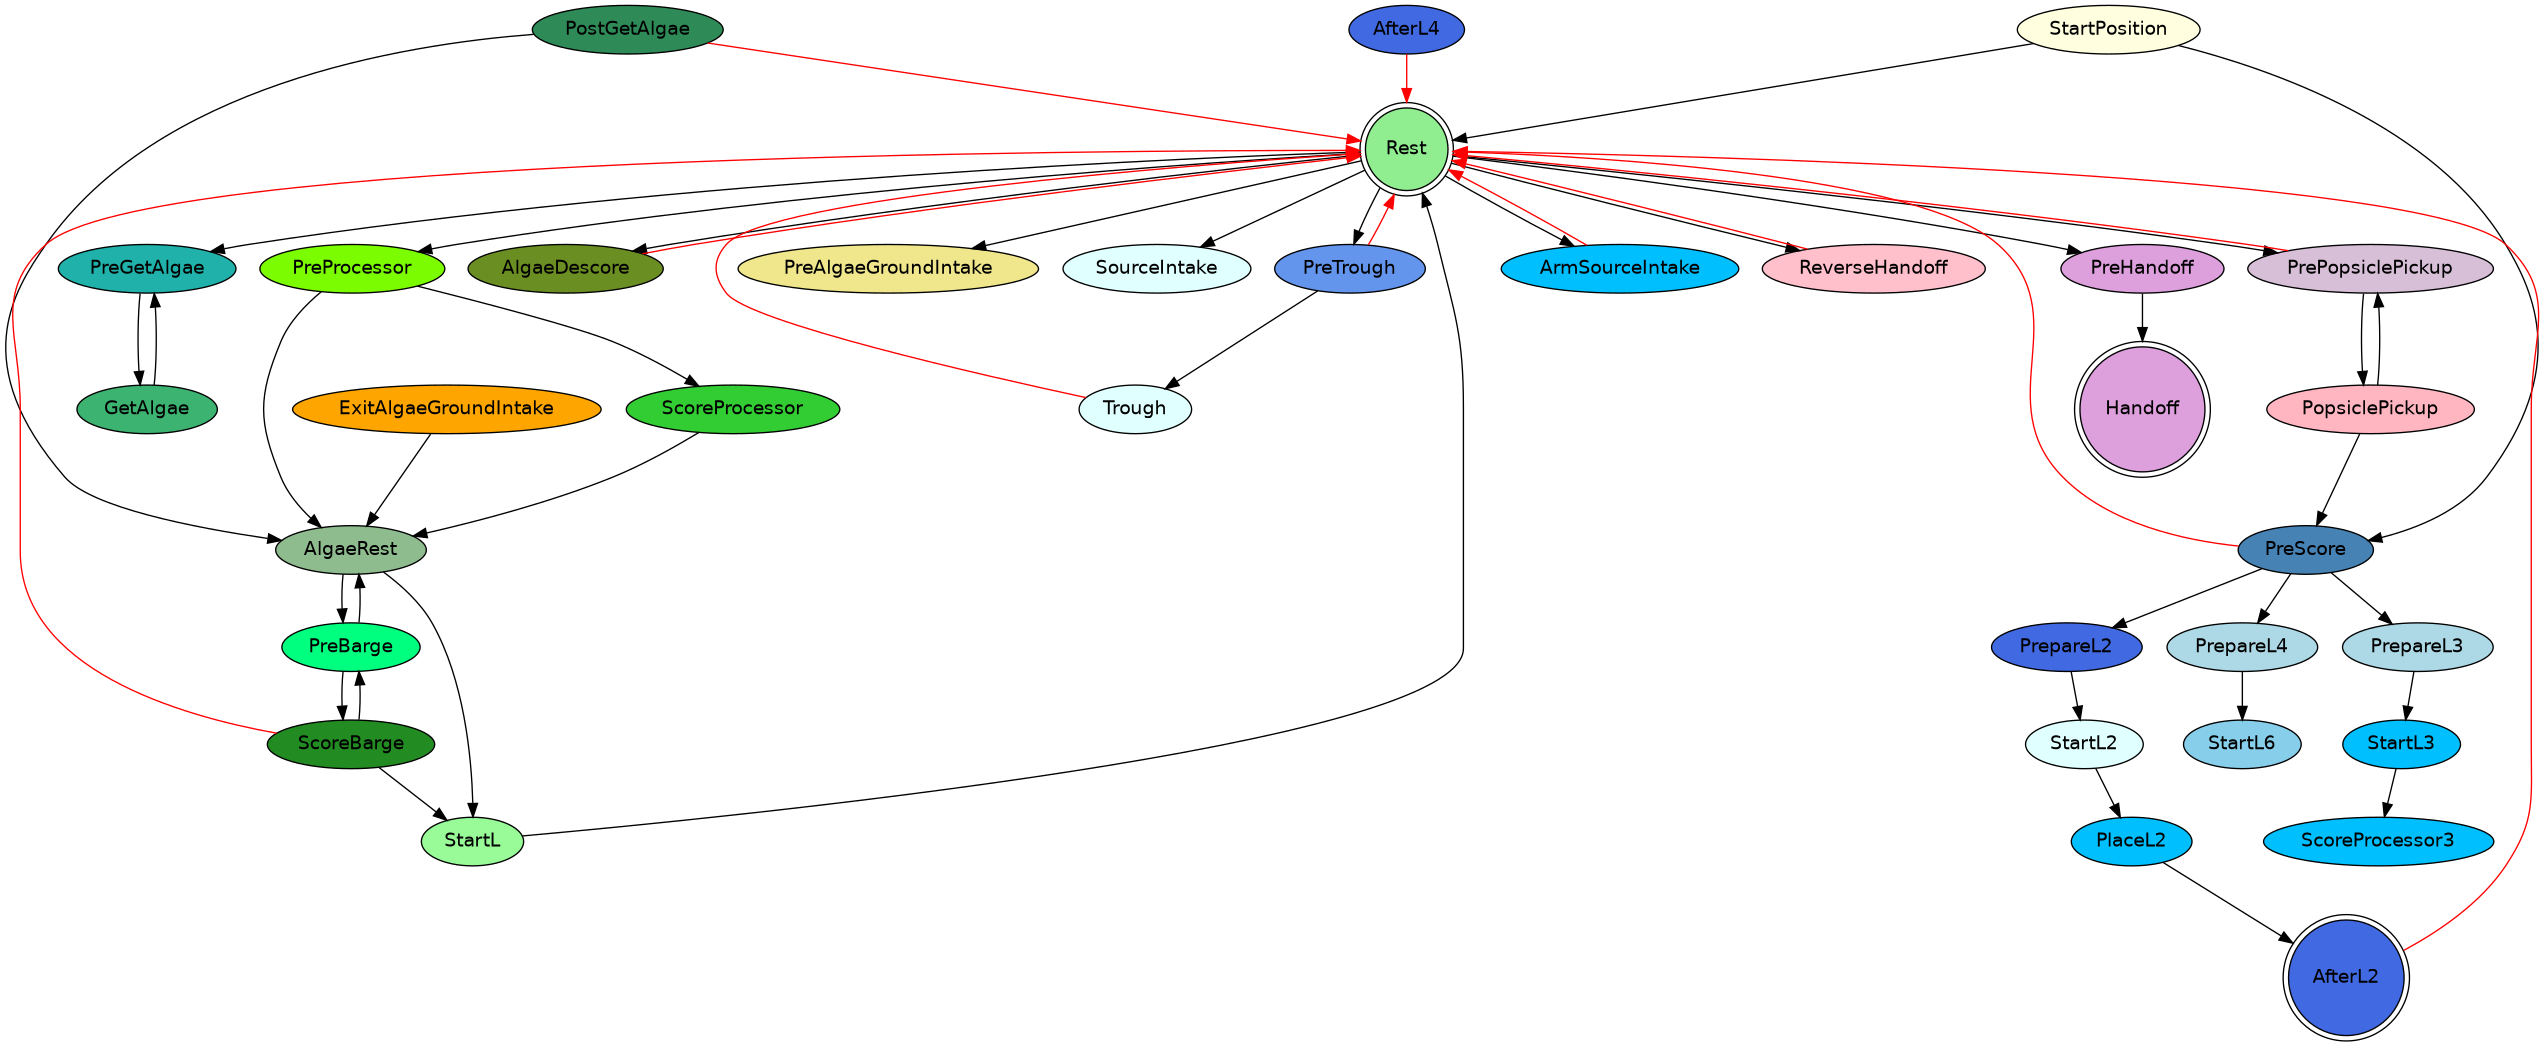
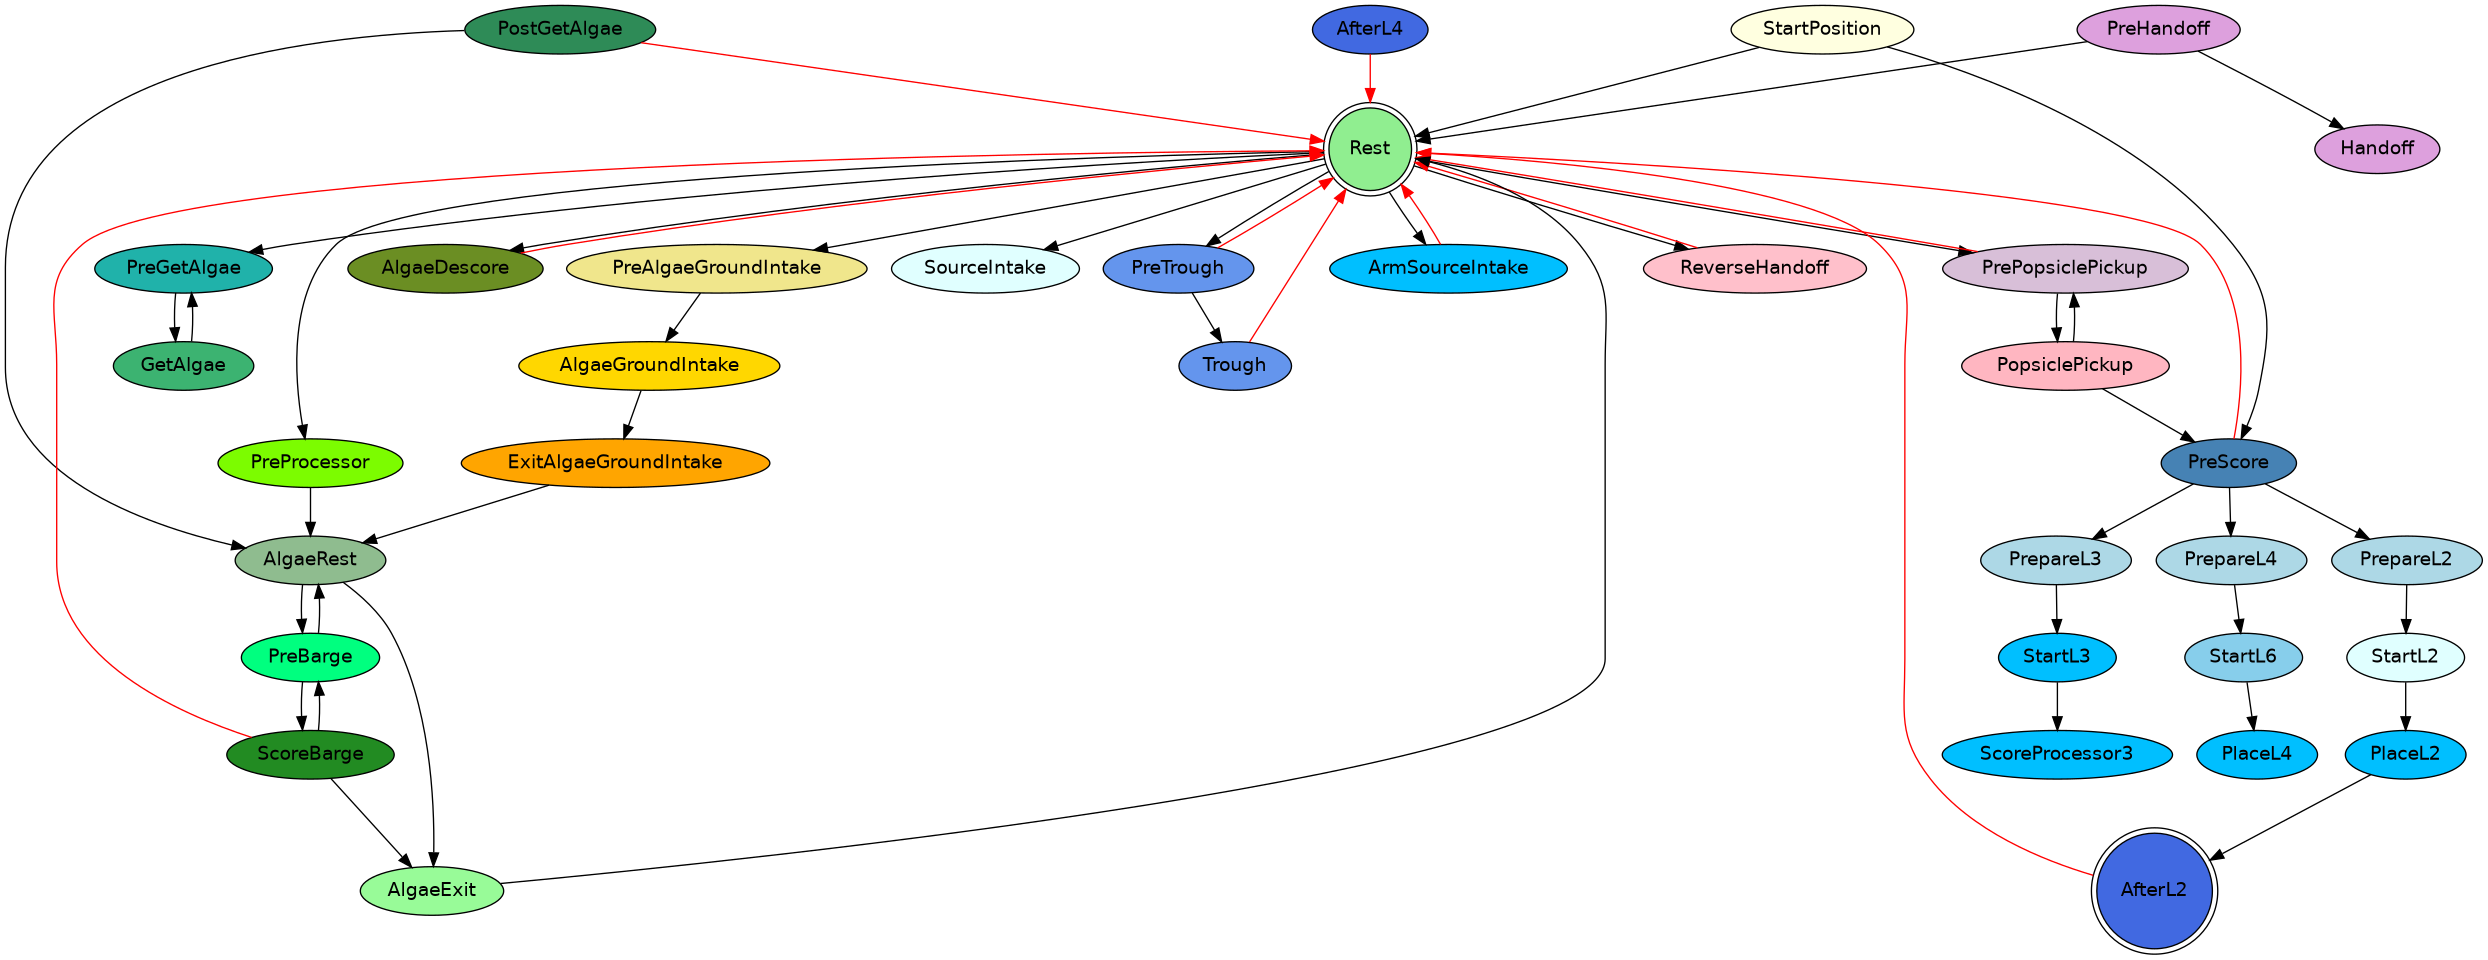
(1761, 198) -> (1759, 90)
none -> (649, 366)
(733, 409) -> none
(1135, 409) -> (1235, 366)
(2142, 409) -> (2377, 149)
(2067, 647) -> (2407, 560)
none -> (2257, 755)
(473, 842) -> (432, 891)
